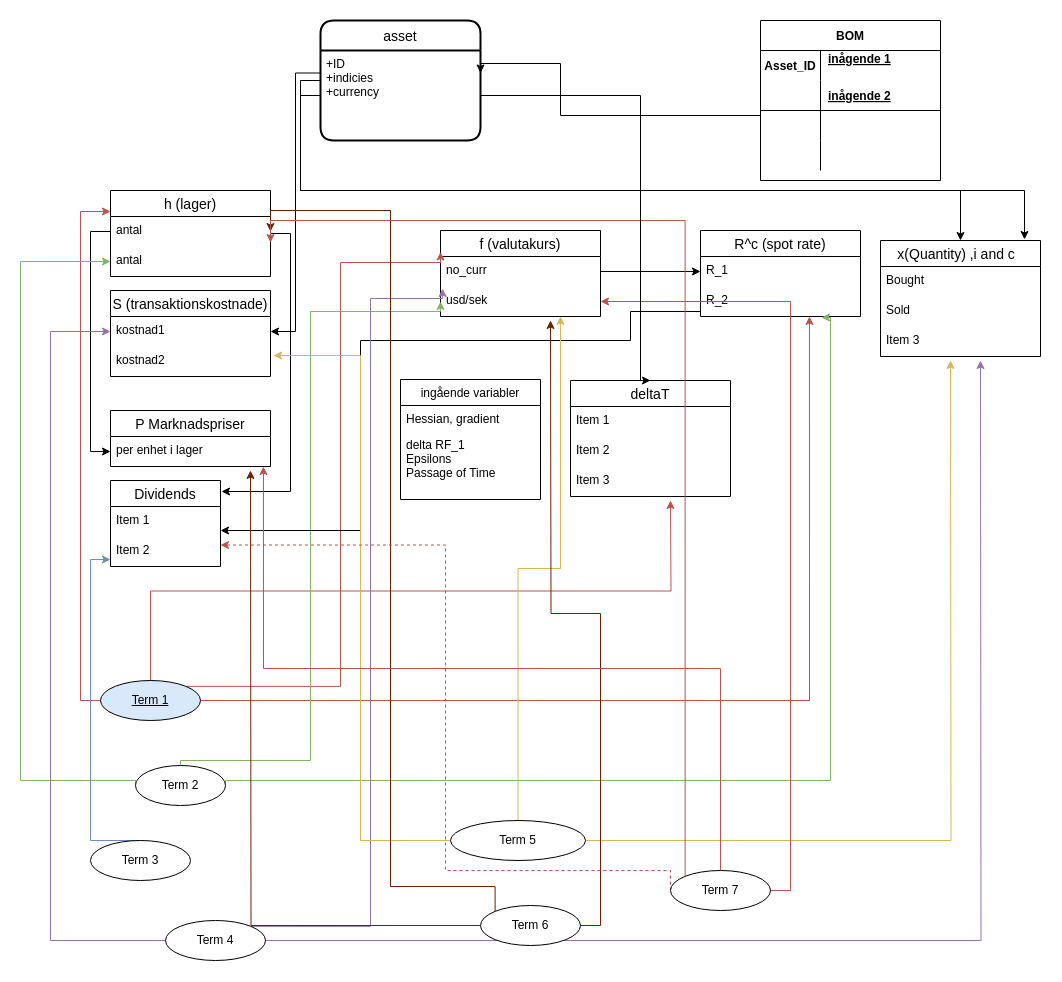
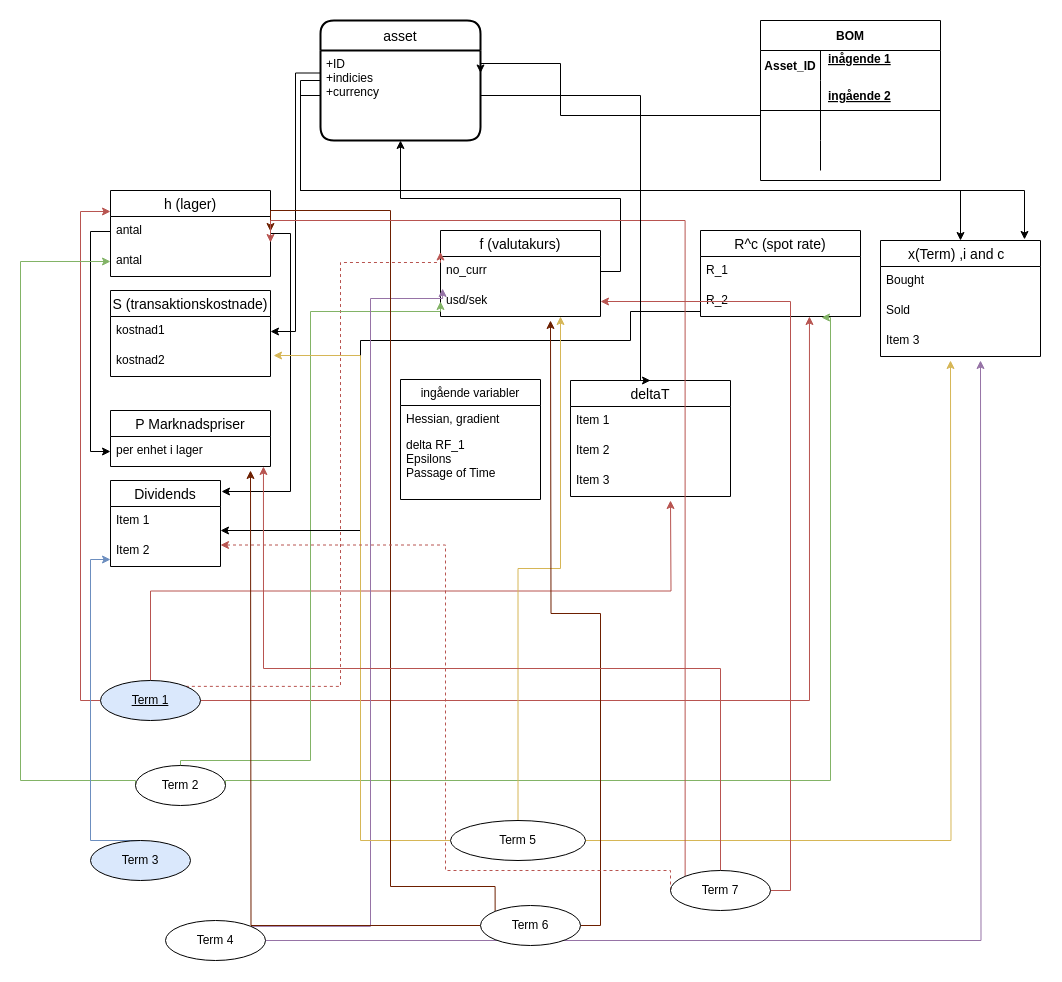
(858, 96) -> (858, 96)
(960, 254) -> (960, 254)
(656, 272) -> (524, 199)
(341, 502) -> (341, 502)
(51, 668) -> none
(141, 861) -> (141, 861)
